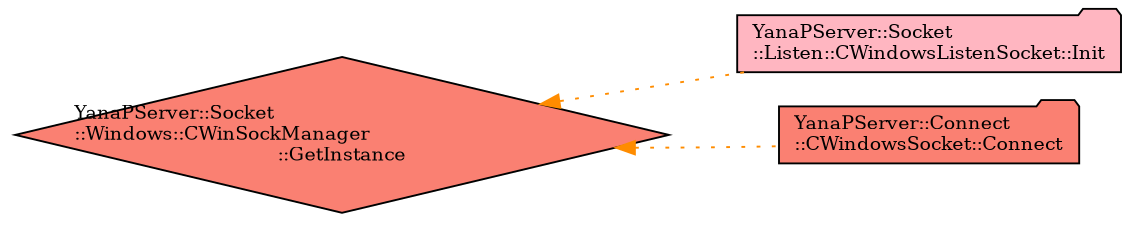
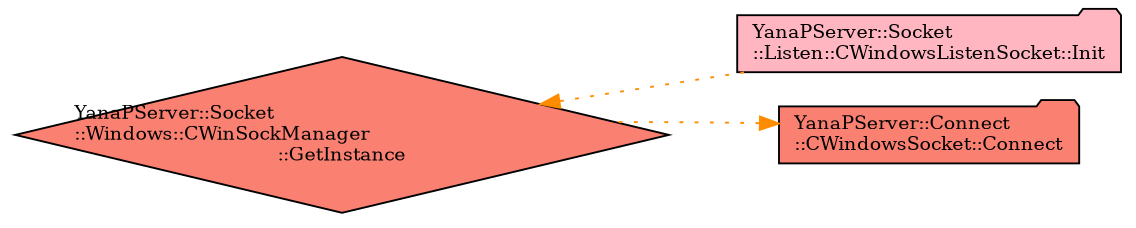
(707, 147) -> (688, 122)
